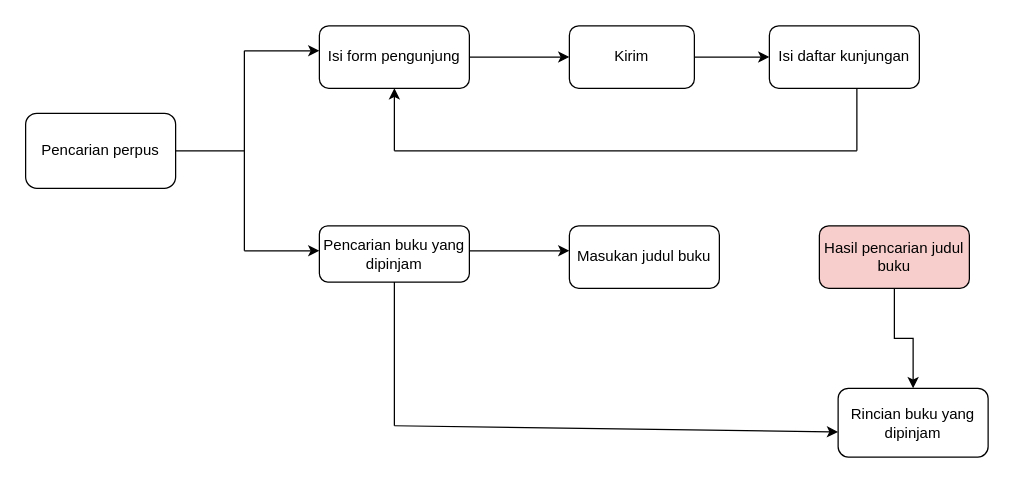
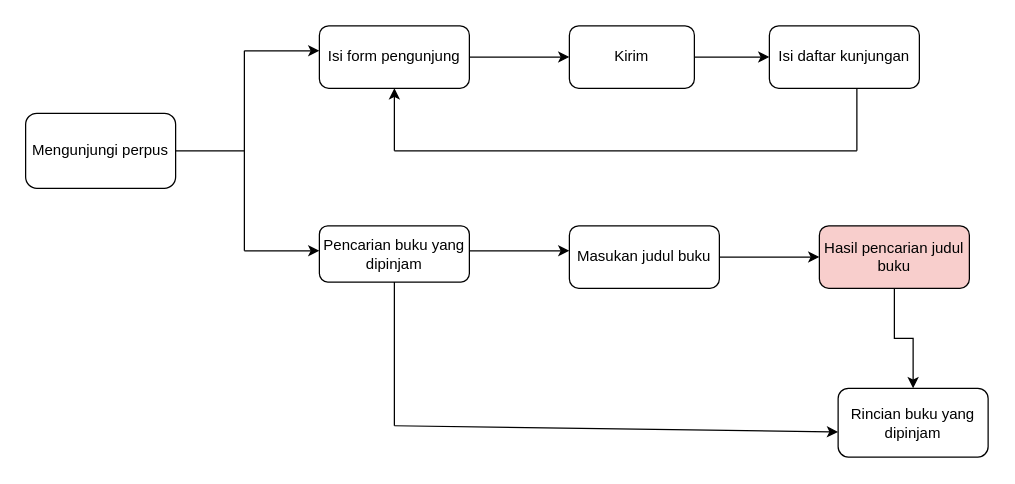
(101, 151) -> (101, 151)
none -> (765, 257)
